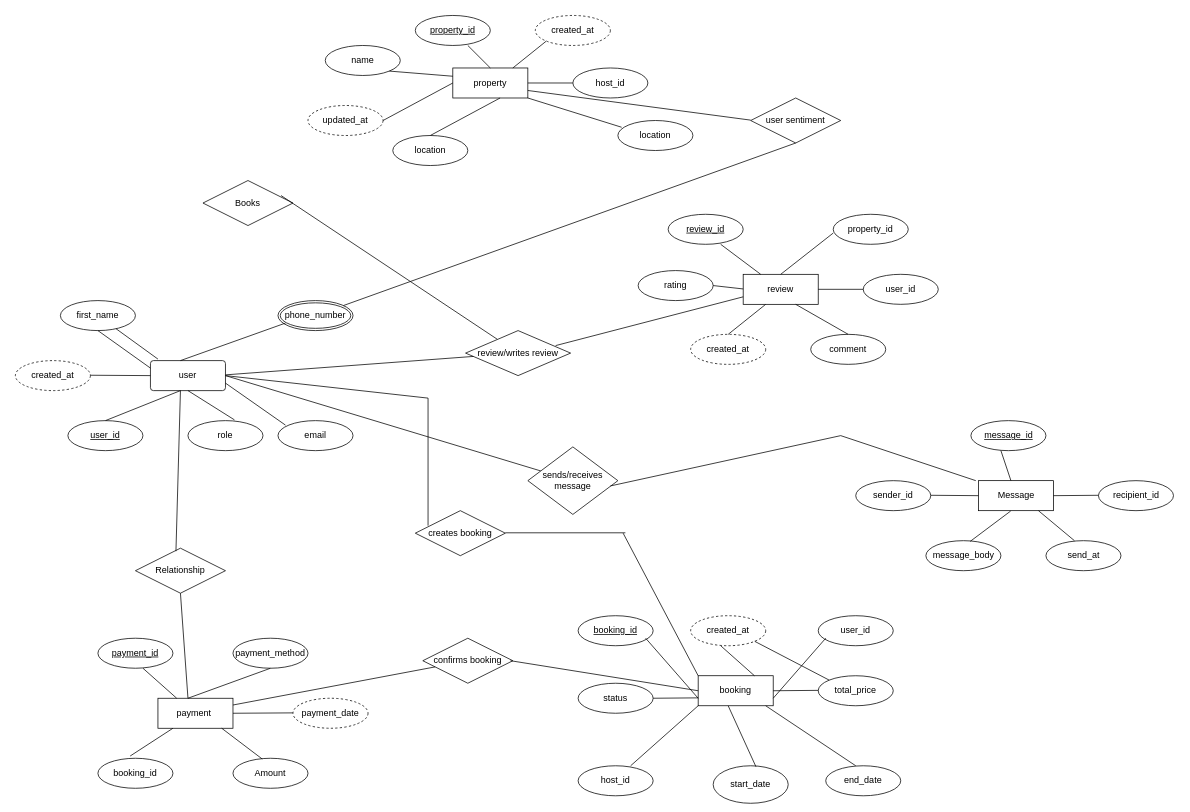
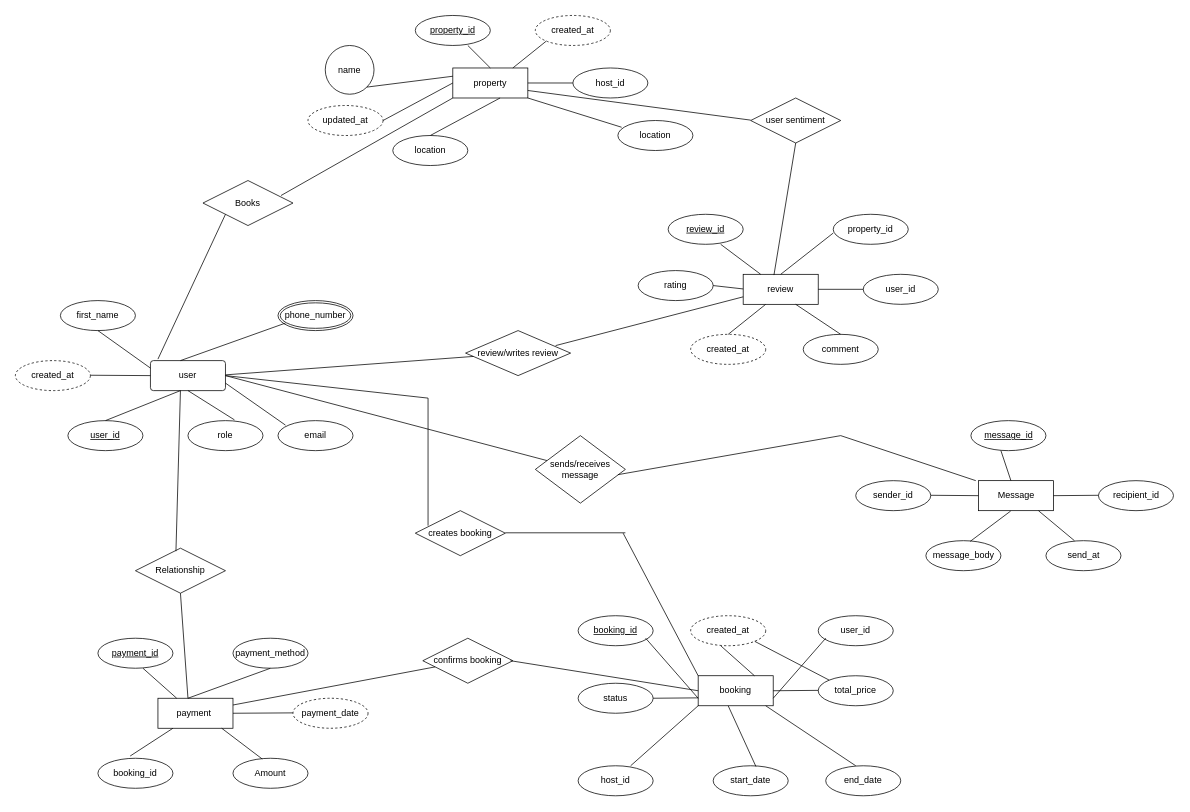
(363, 60) -> (350, 70)
(569, 224) -> (785, 208)
(389, 267) -> (366, 147)
(137, 344) -> (191, 287)
(848, 349) -> (840, 349)
(573, 480) -> (580, 469)
(750, 784) -> (750, 780)
